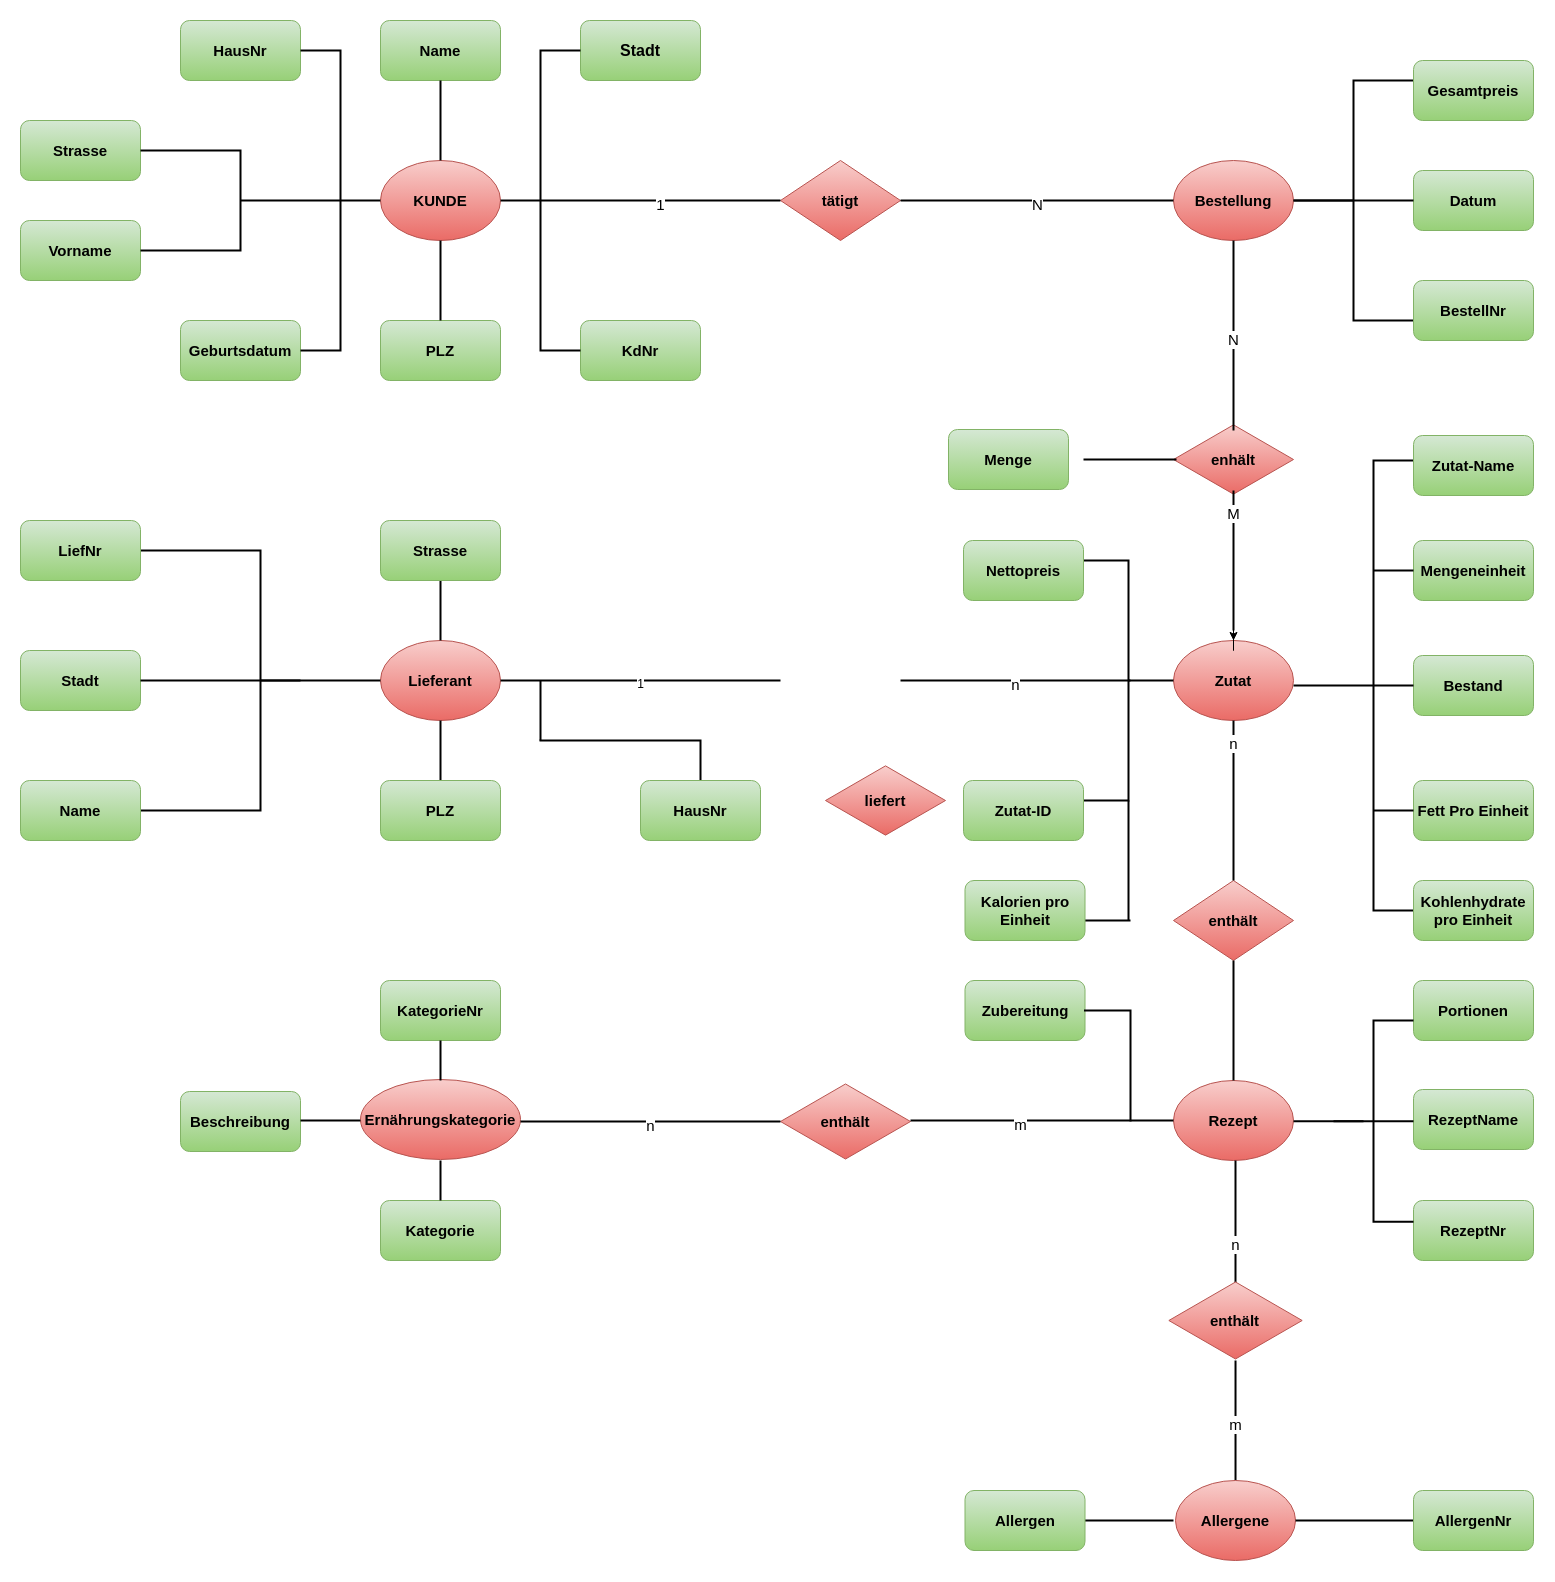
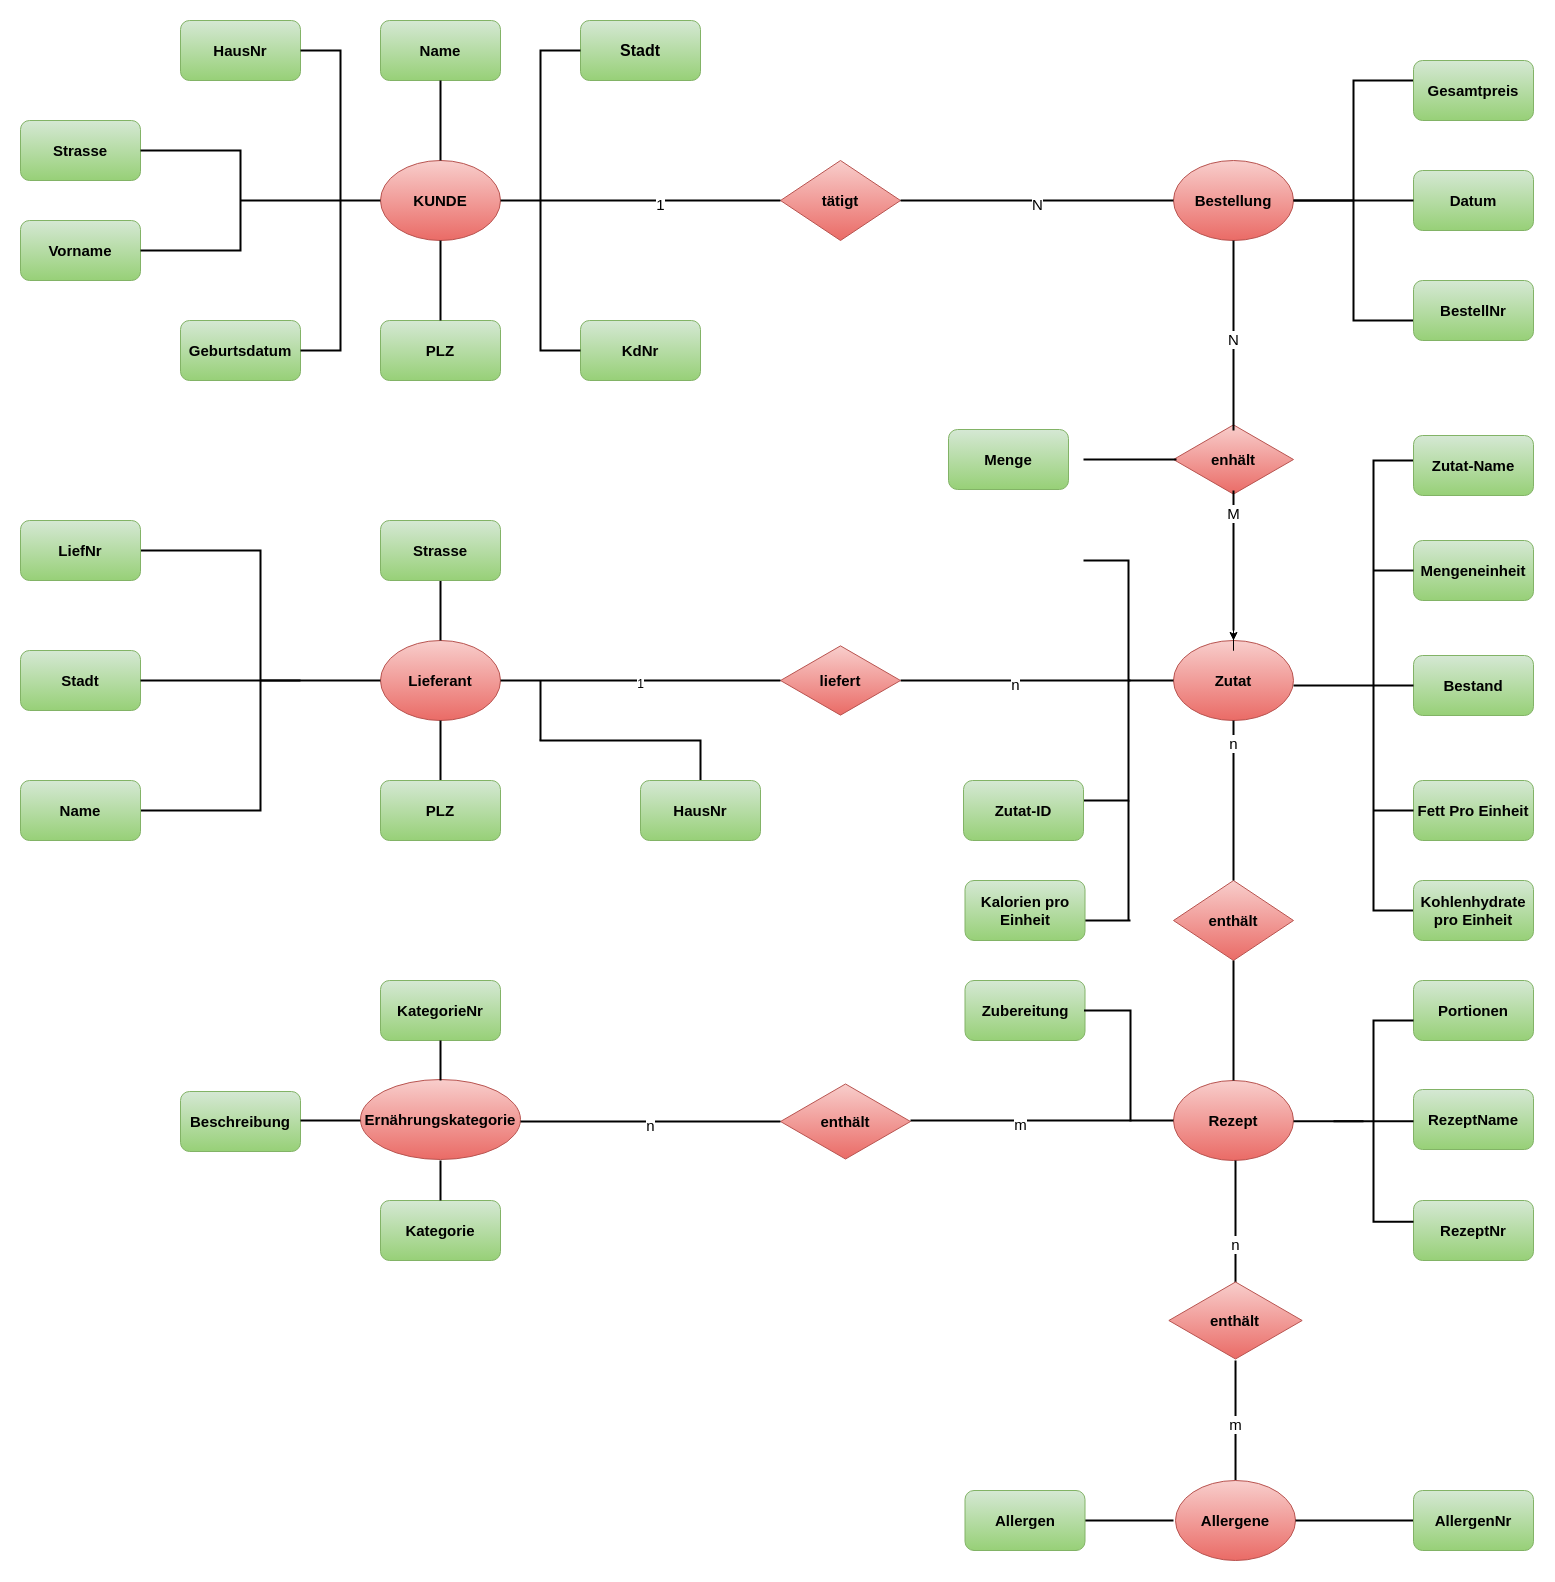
(1024, 571) -> none
(886, 801) -> (841, 681)
